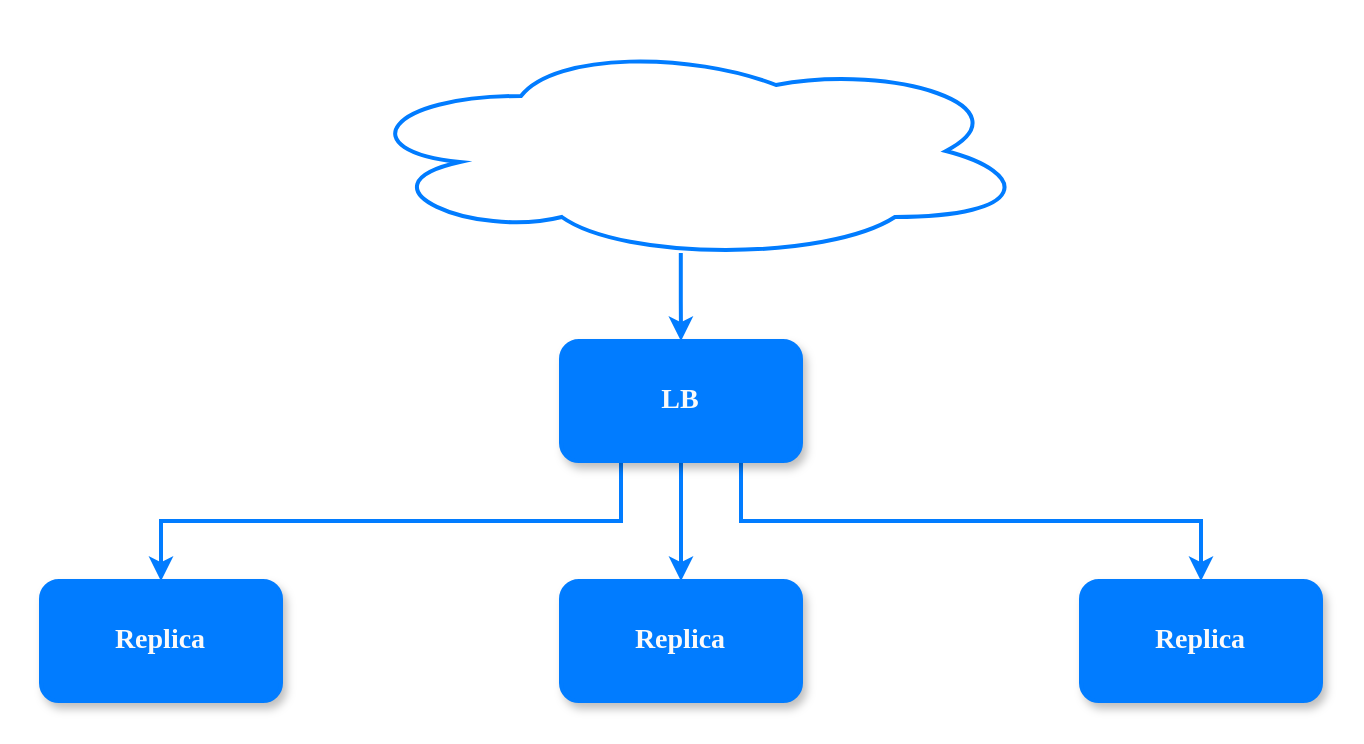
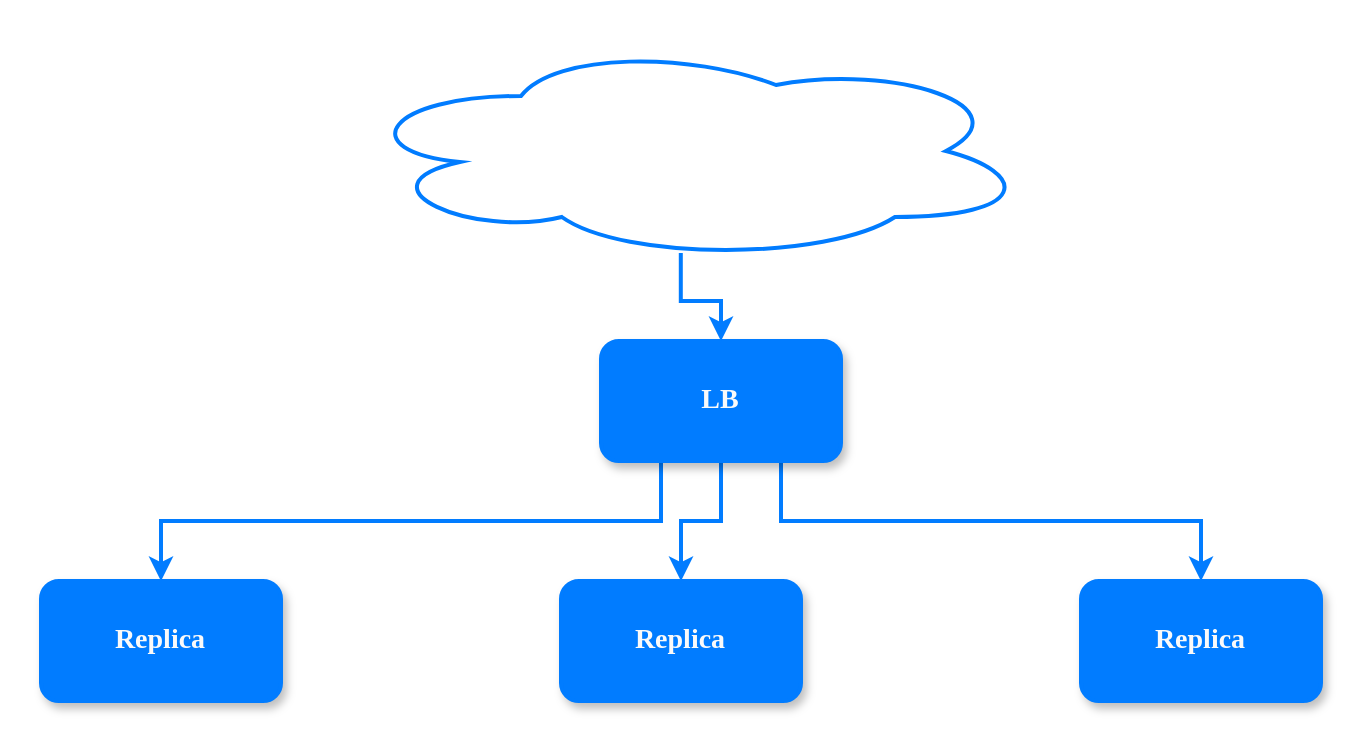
(681, 401) -> (721, 401)
